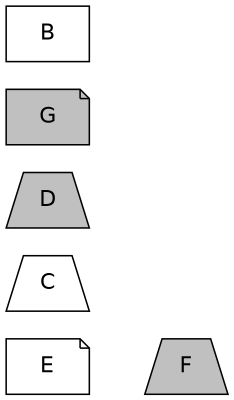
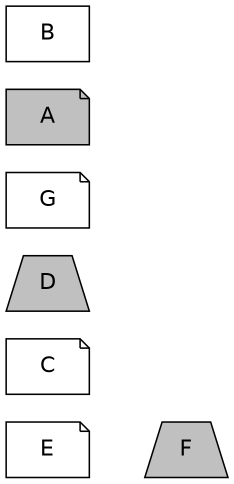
(48, 117) -> (48, 200)
none -> (48, 117)
(48, 283) -> (48, 367)
